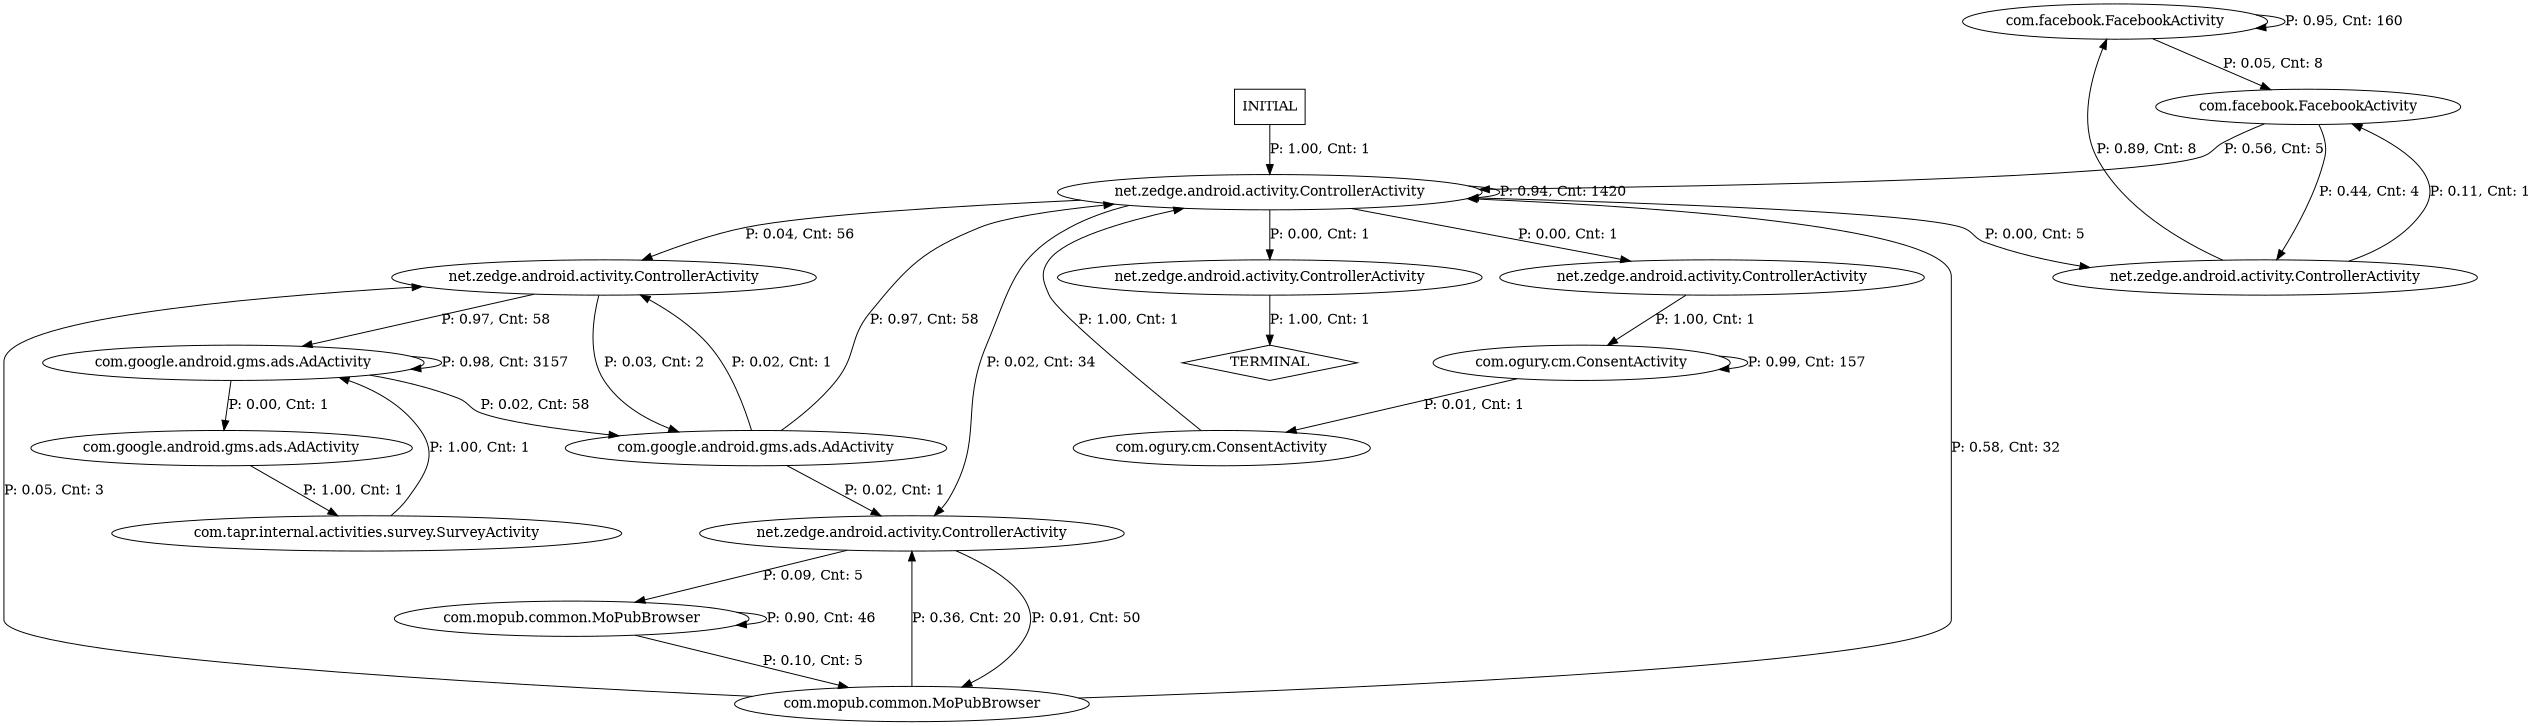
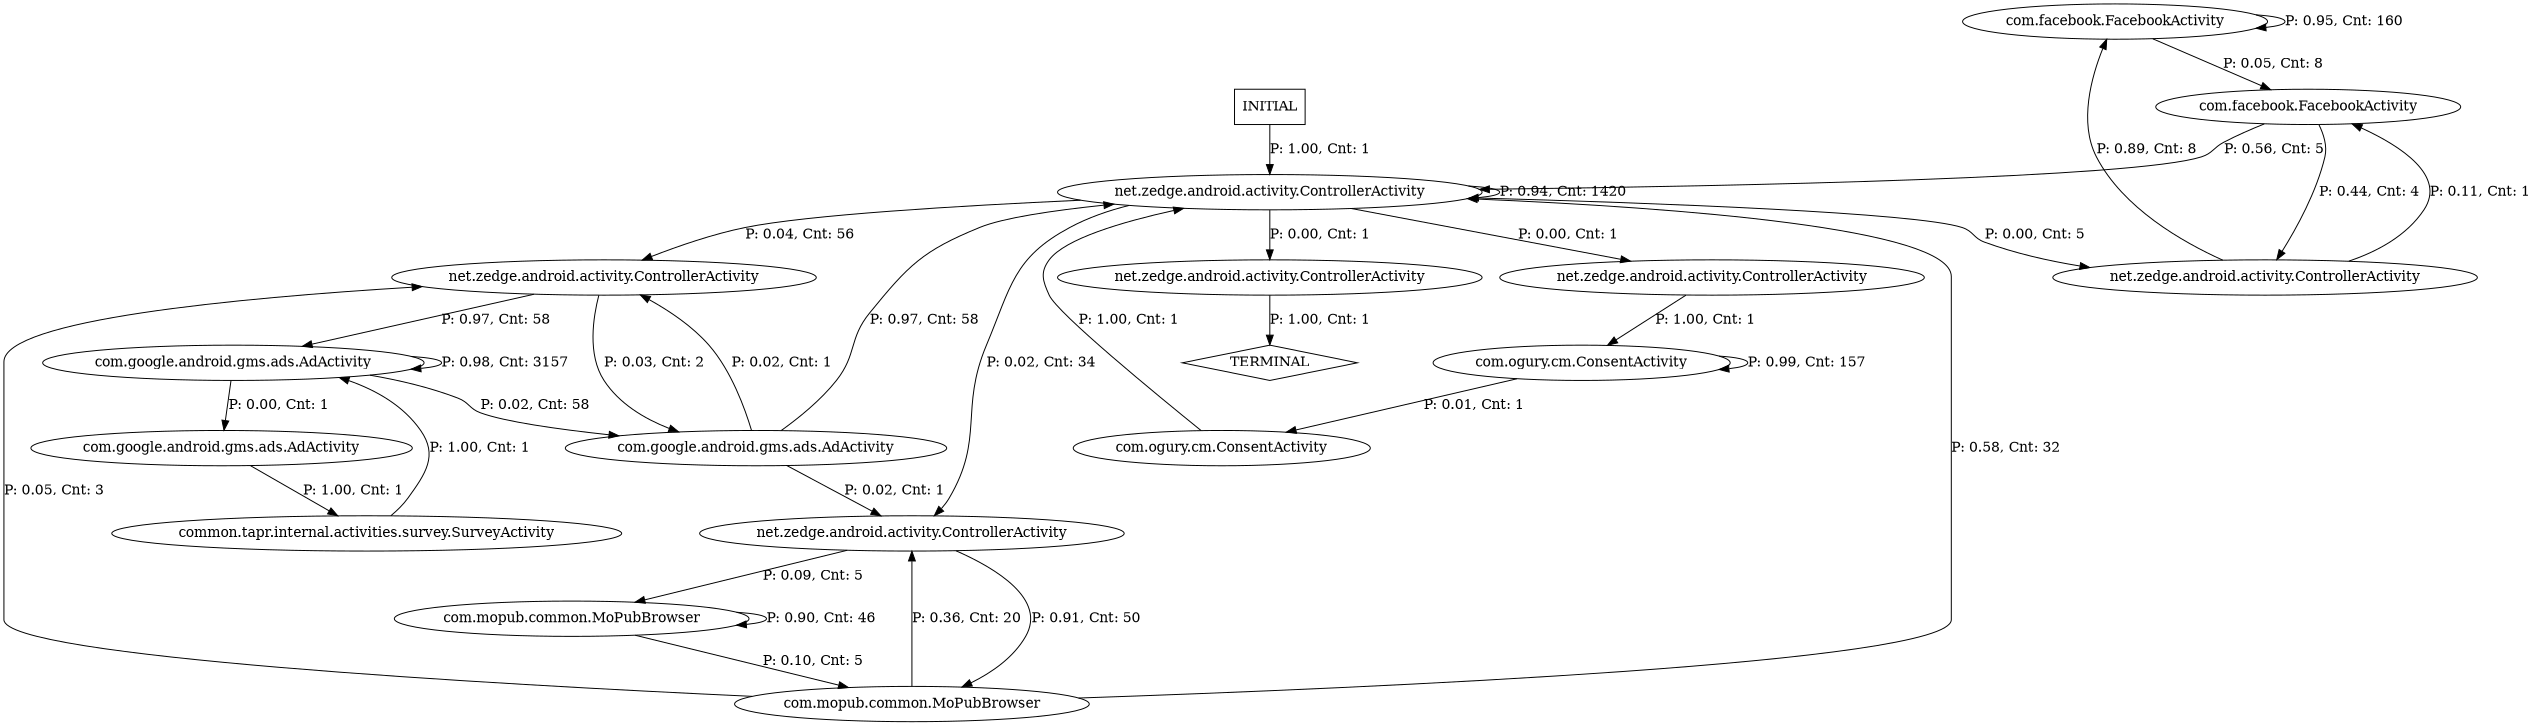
(367, 533) -> (367, 533)
